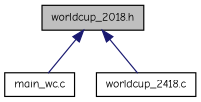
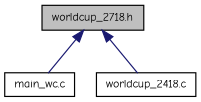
(93, 18) -> (93, 18)
